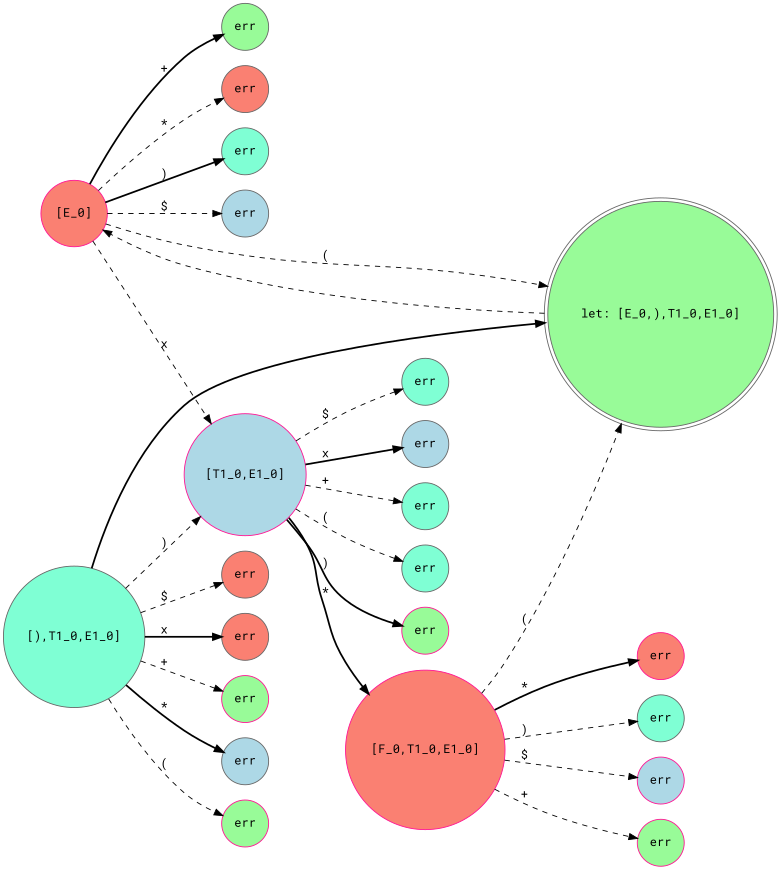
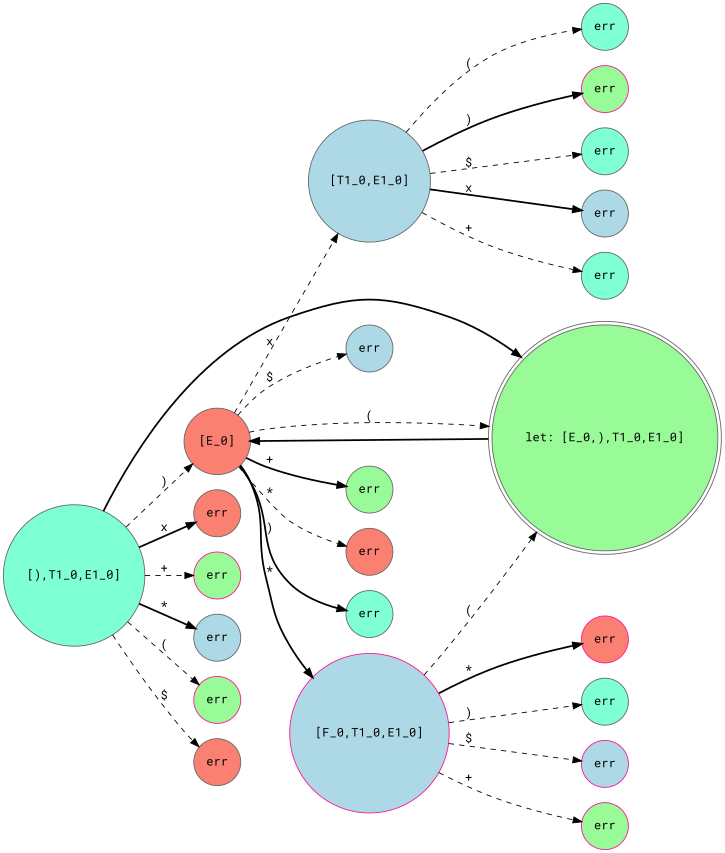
(74, 214) -> (217, 441)
(323, 294) -> (374, 440)
(245, 475) -> (369, 181)
(160, 556) -> (156, 499)
(323, 603) -> (264, 571)
(425, 750) -> (369, 733)
